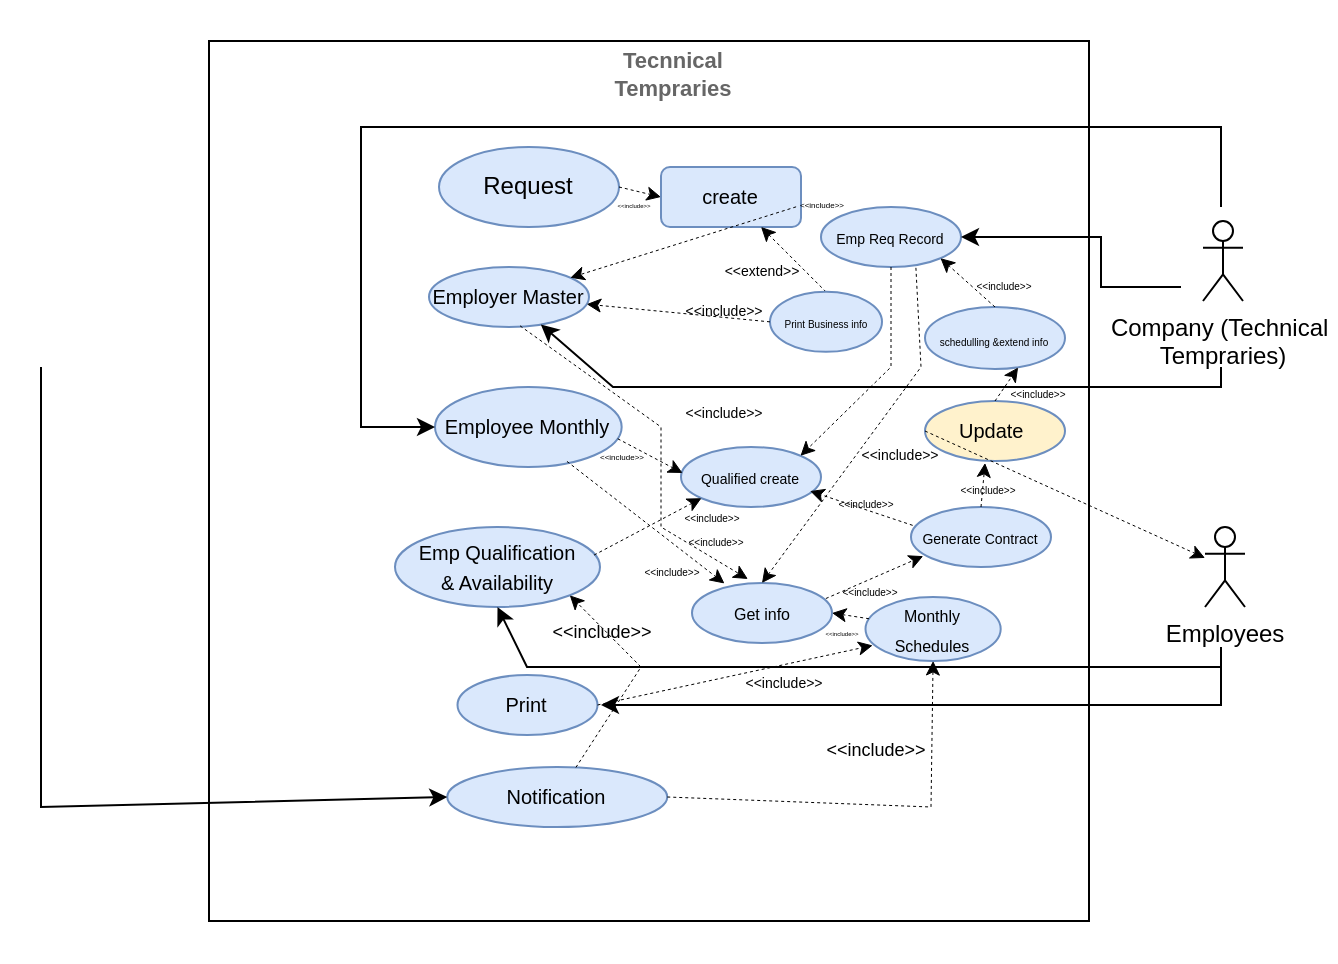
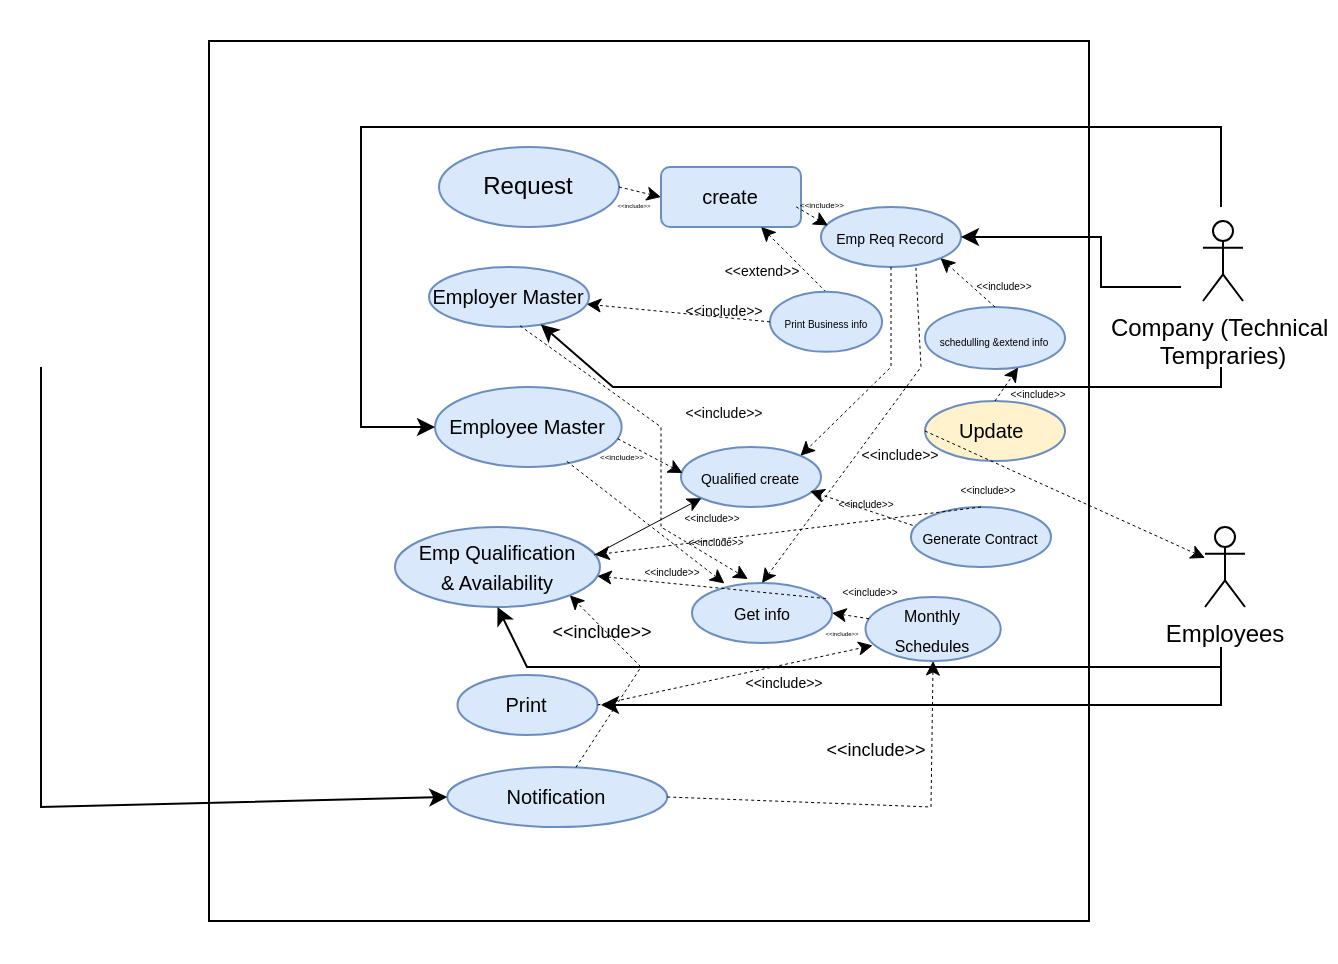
(673, 74) -> none
(689, 240) -> (807, 213)
(528, 427) -> (528, 427)
(982, 491) -> (745, 536)
(626, 538) -> (626, 538)
(869, 580) -> (717, 588)
